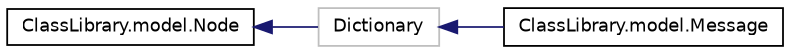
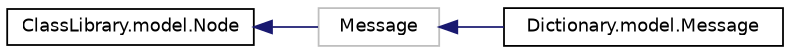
(379, 27) -> (379, 27)
(643, 27) -> (643, 27)
